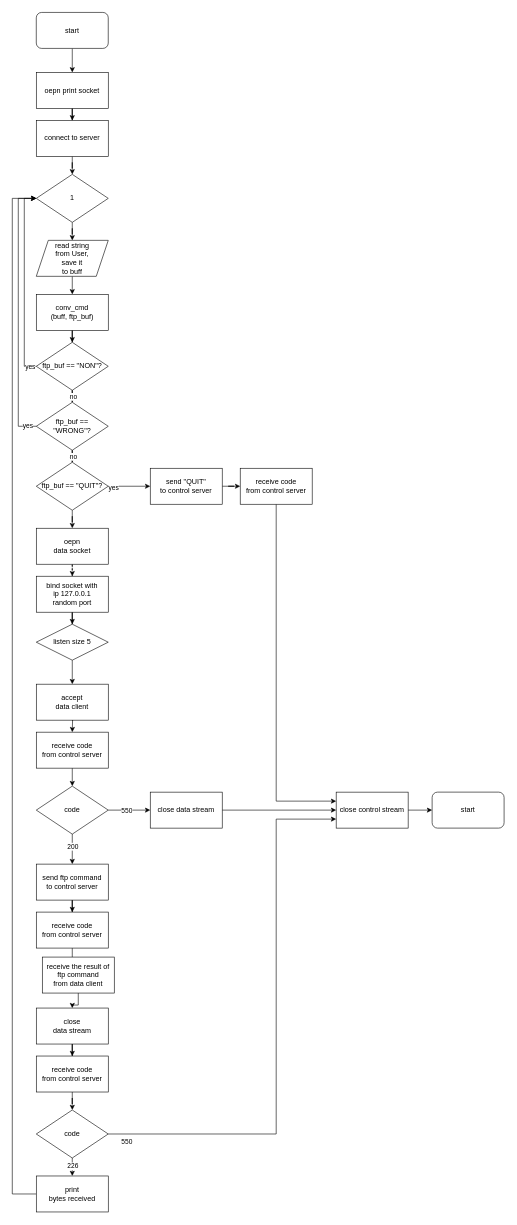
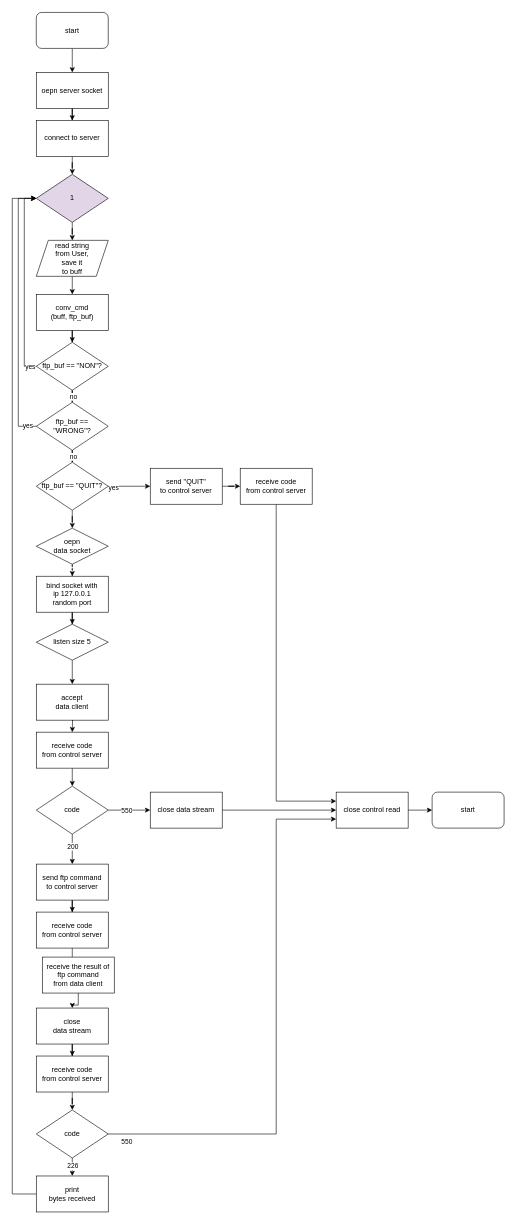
(72, 90) -> (72, 90)
(72, 198) -> (72, 198)
(72, 546) -> (72, 546)
(372, 810) -> (372, 810)
